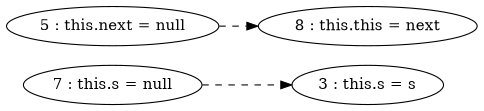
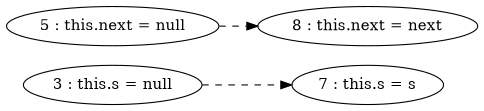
(368, 26) -> (368, 26)
(113, 85) -> (113, 85)
(368, 85) -> (368, 85)
